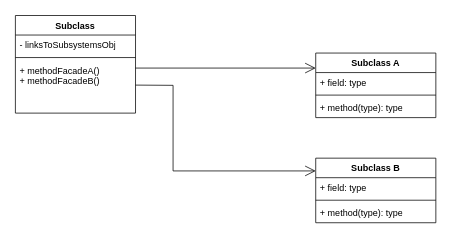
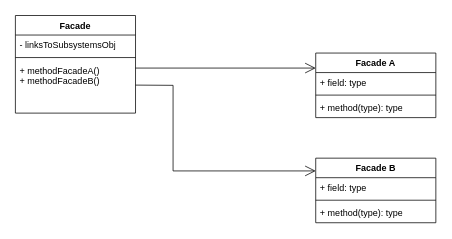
(75, 26) -> (75, 26)
(375, 64) -> (375, 64)
(375, 169) -> (375, 169)
